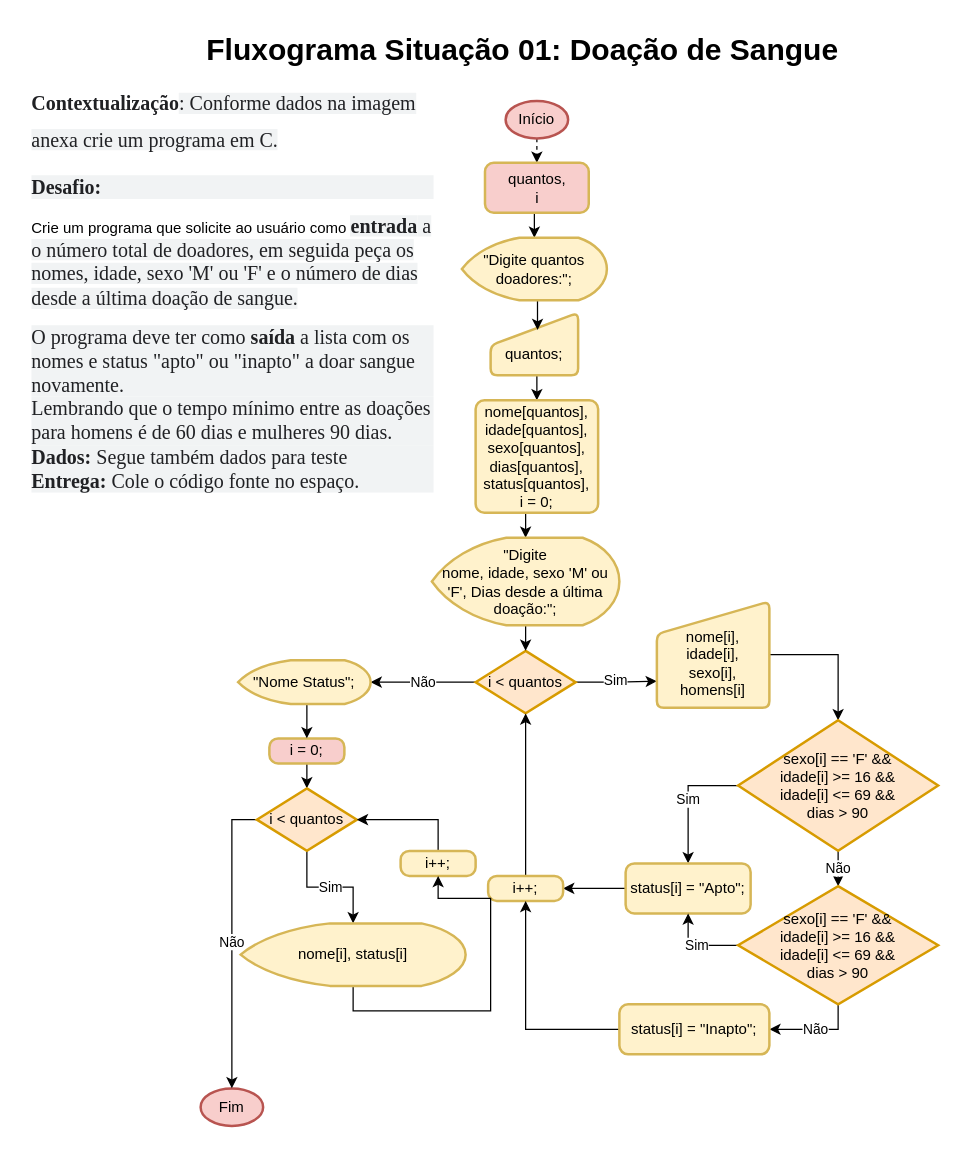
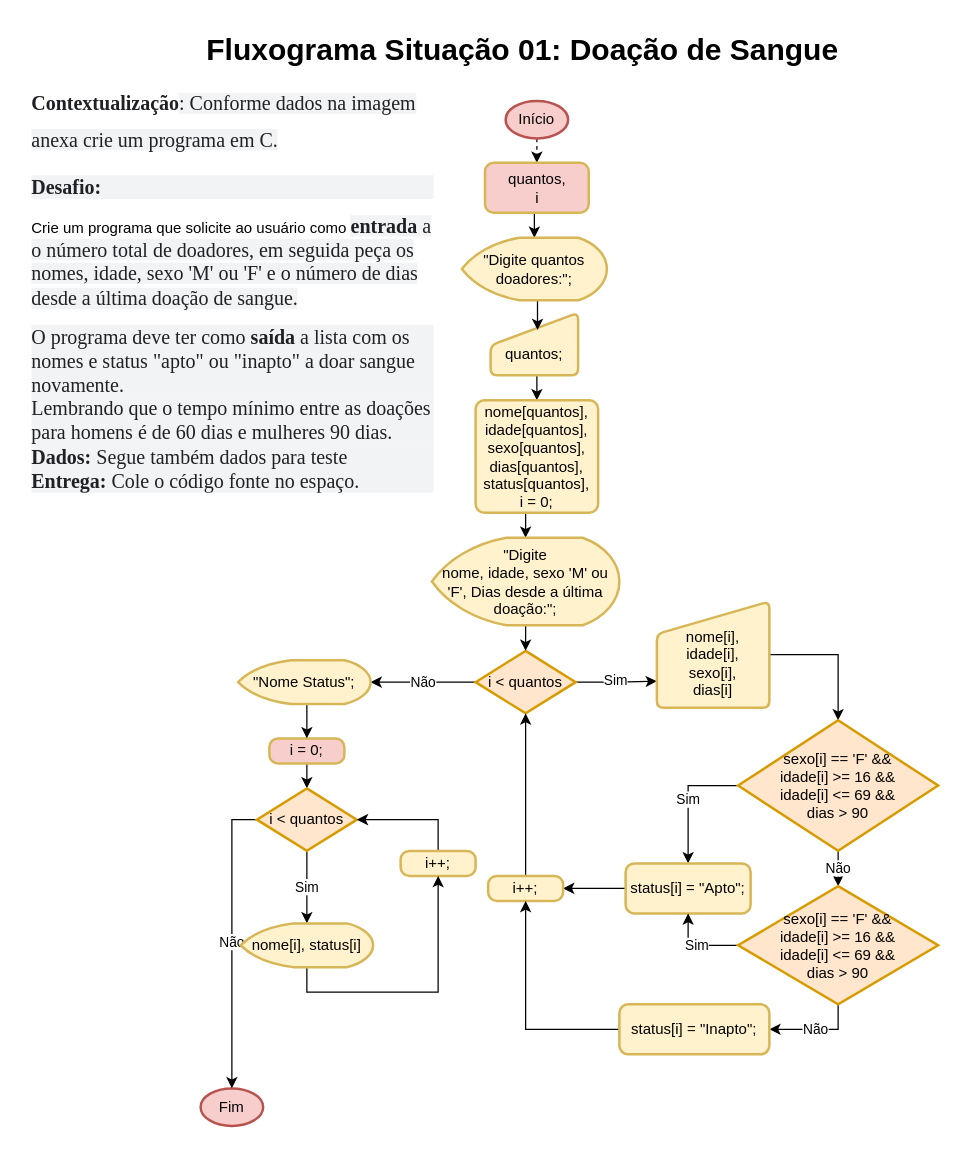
(713, 654) -> (713, 654)
(353, 954) -> (307, 945)
